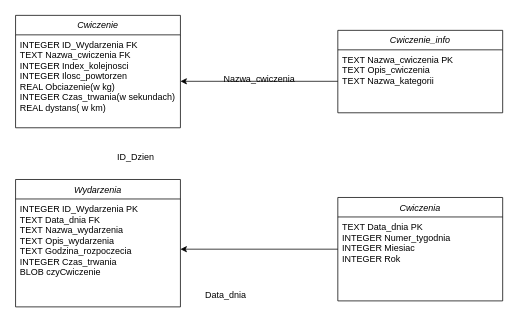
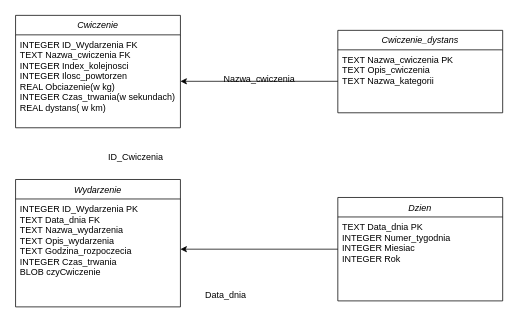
(420, 41) -> (420, 41)
(136, 157) -> (136, 157)
(98, 190) -> (98, 190)
(420, 208) -> (420, 208)
